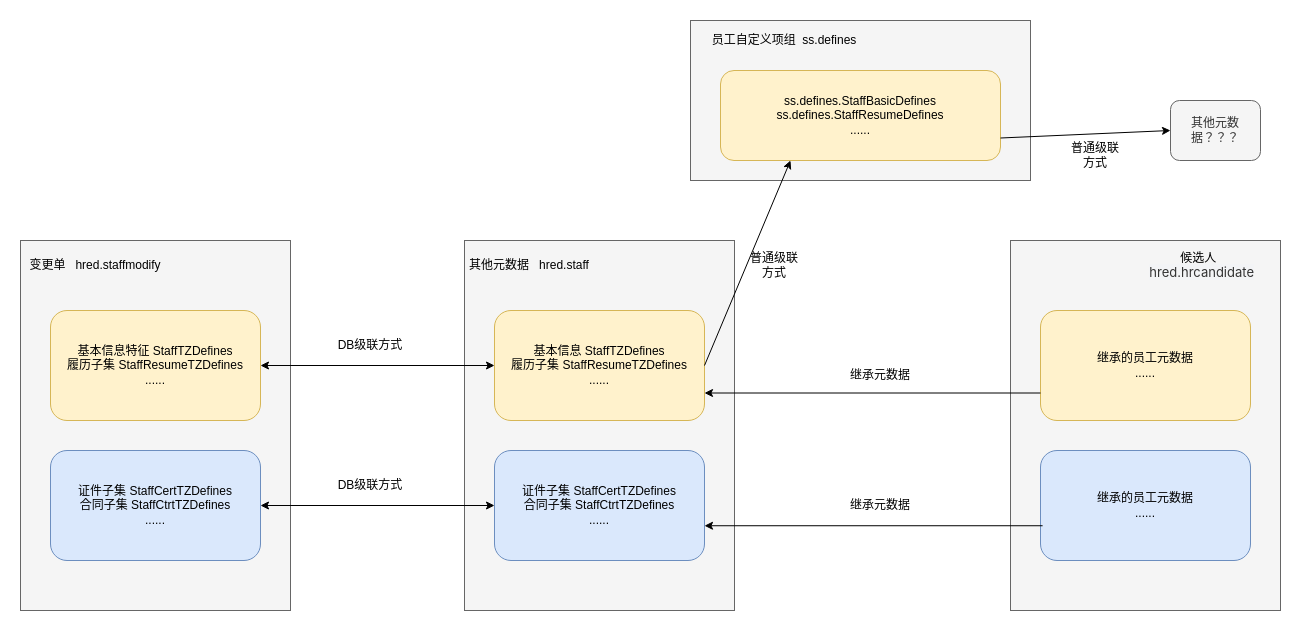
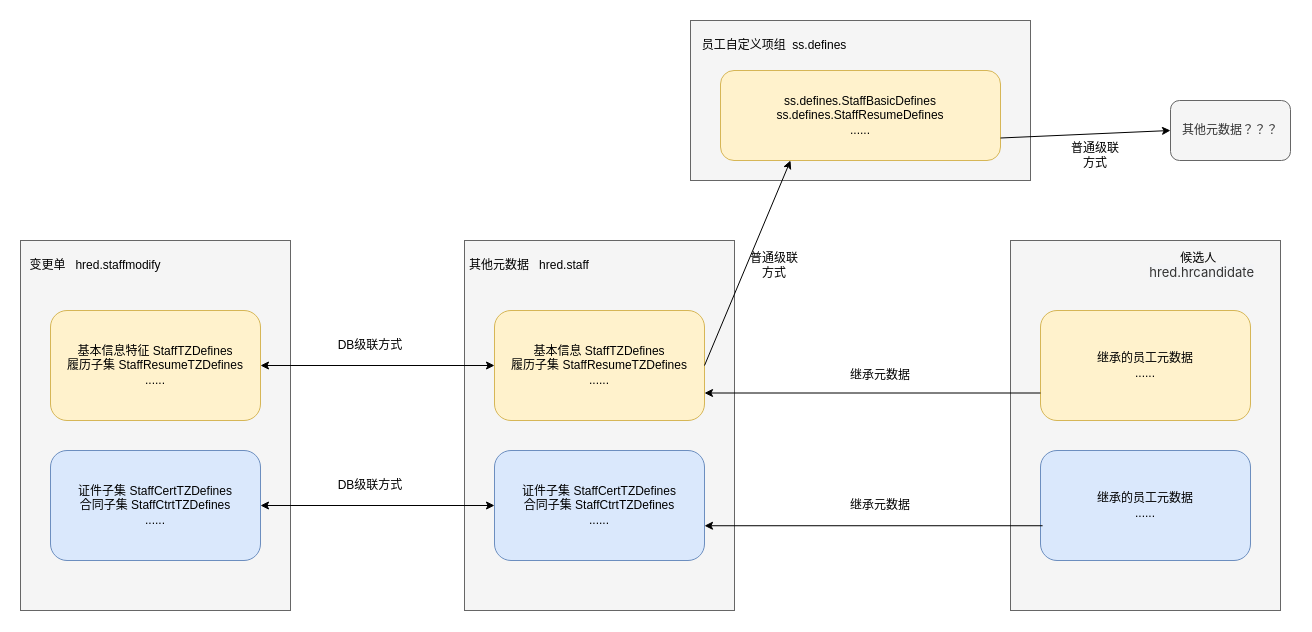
(785, 41) -> (775, 46)
(1216, 131) -> (1231, 131)
